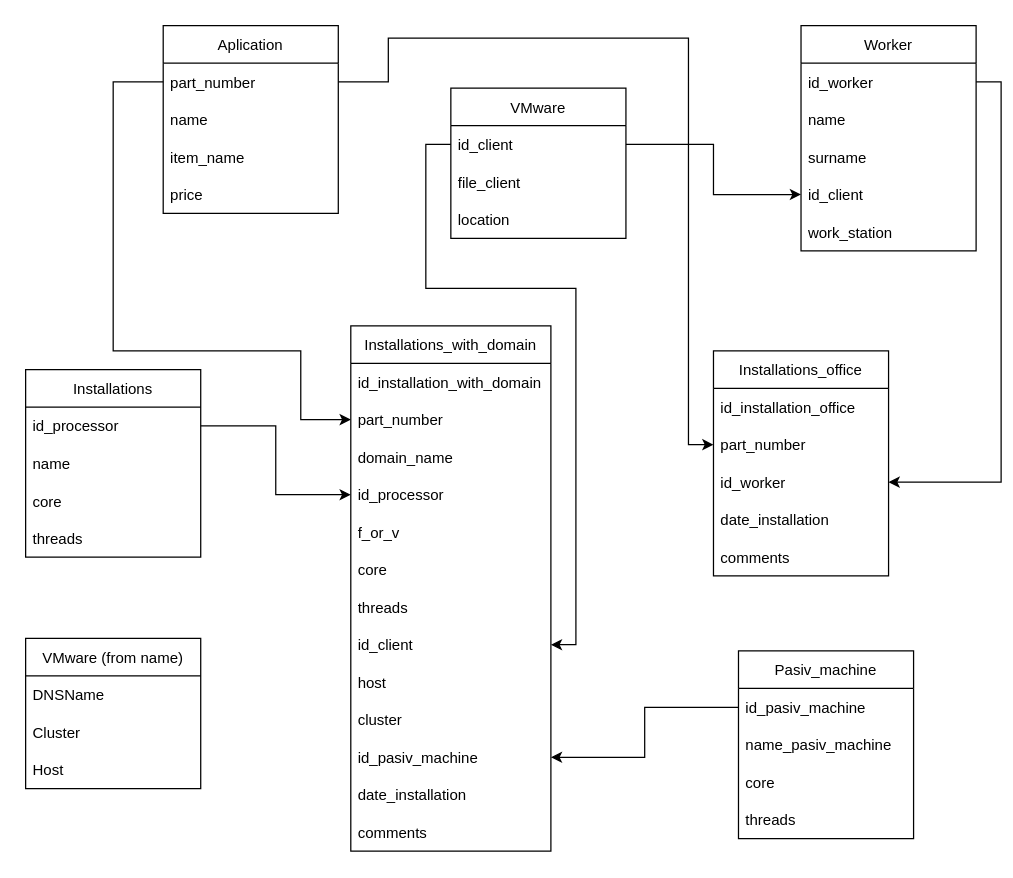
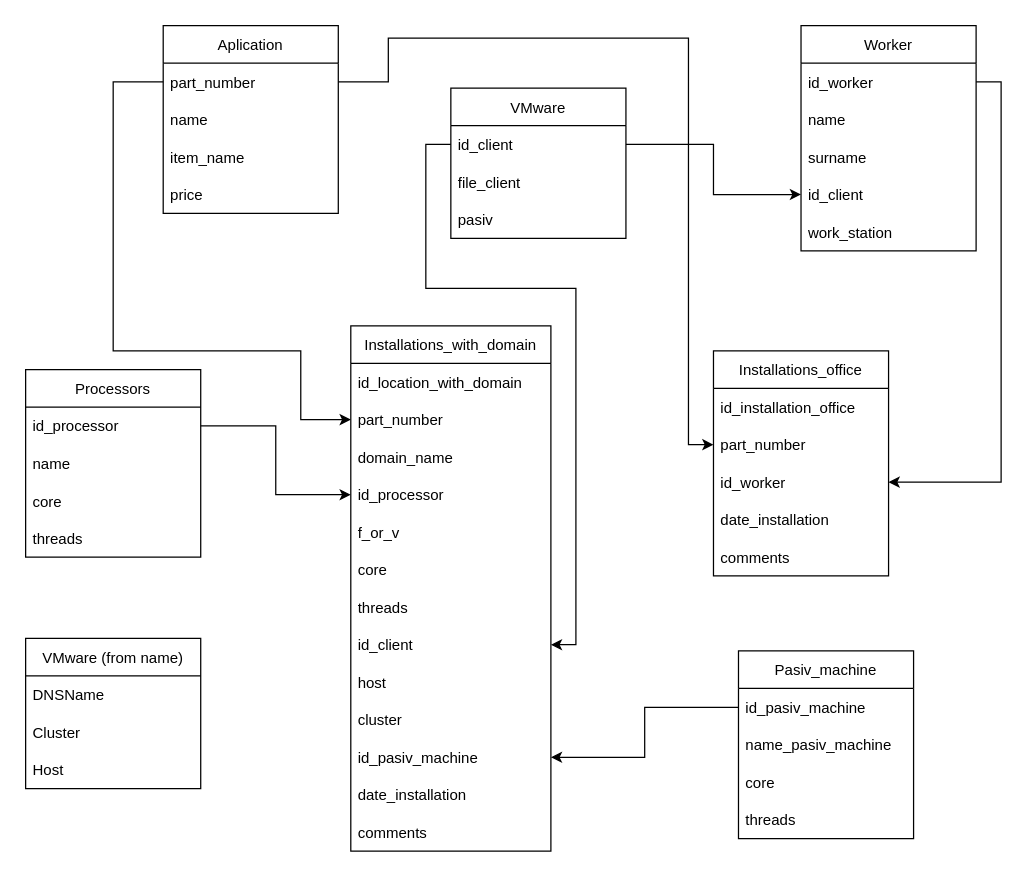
(487, 220) -> (477, 220)
(457, 383) -> (444, 383)
(113, 389) -> (113, 389)
